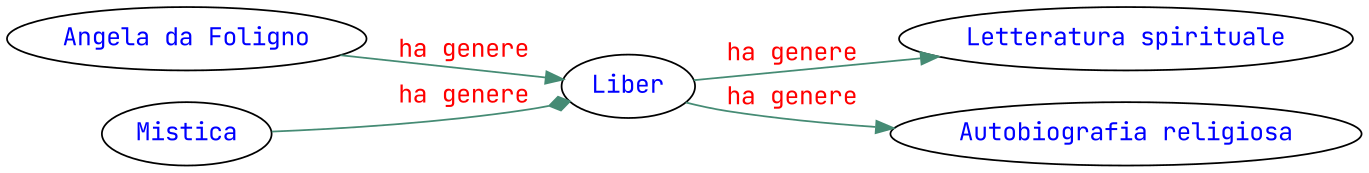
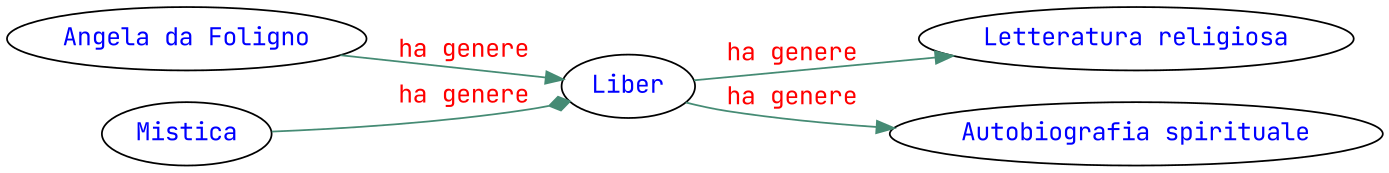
(1126, 39) -> (1136, 39)
(1126, 134) -> (1136, 134)
